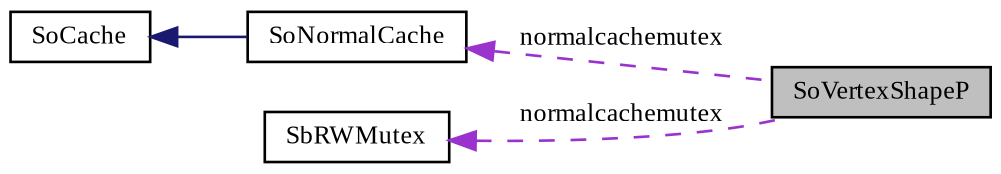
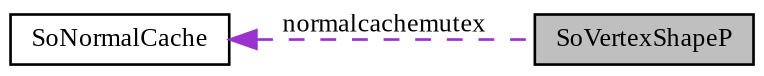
(80, 37) -> none
(357, 137) -> none
